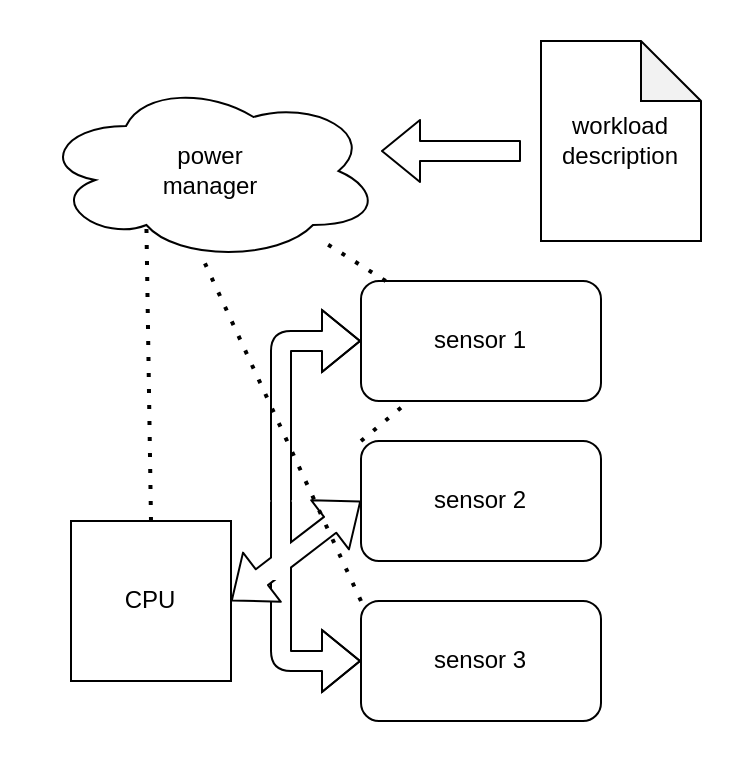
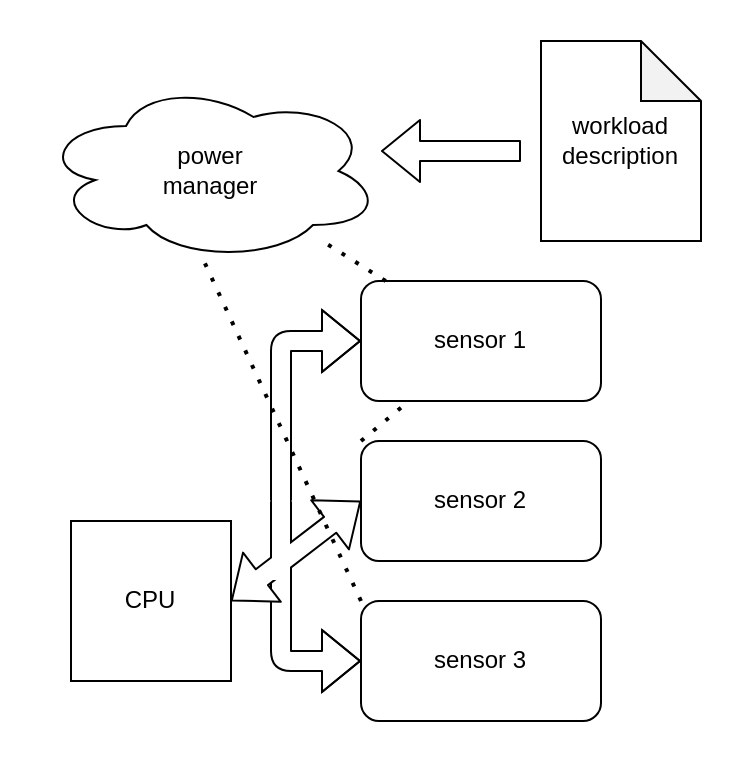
(151, 503) -> none
